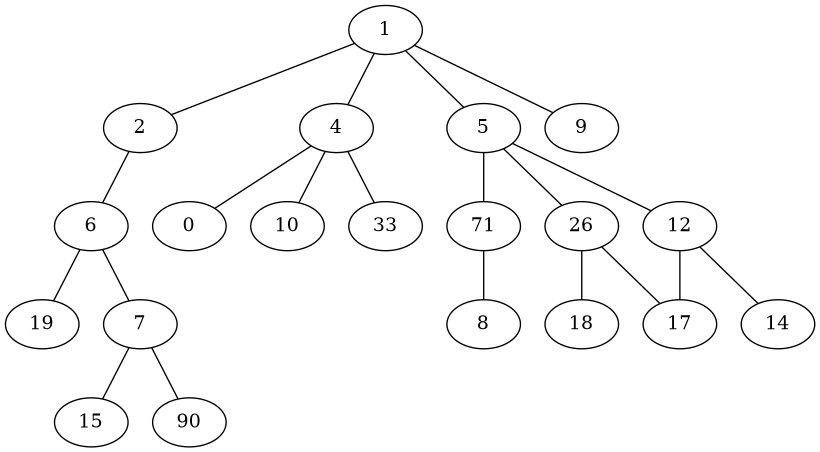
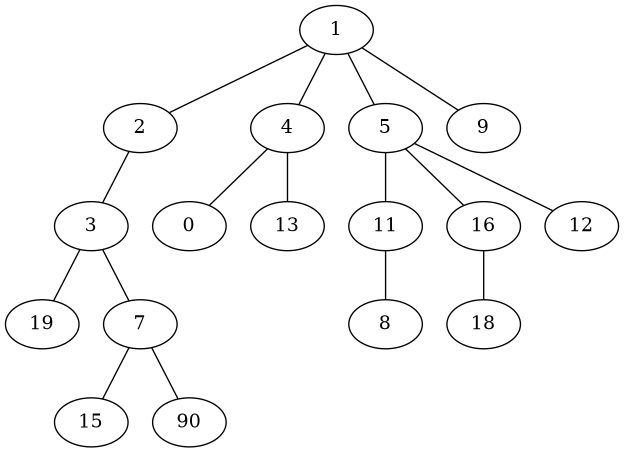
(91, 226) -> (91, 226)
(287, 226) -> none
(386, 226) -> (287, 226)
(484, 226) -> (386, 226)
(582, 226) -> (484, 226)
(680, 324) -> none
(778, 324) -> none
